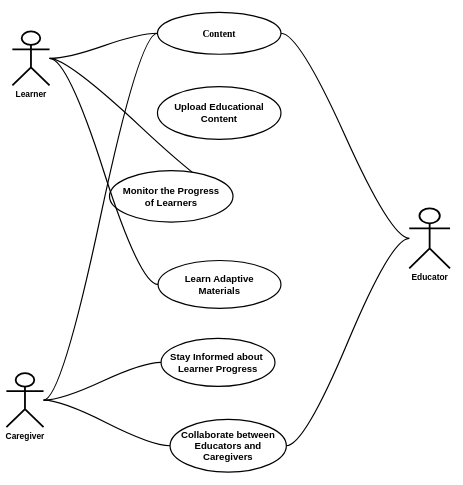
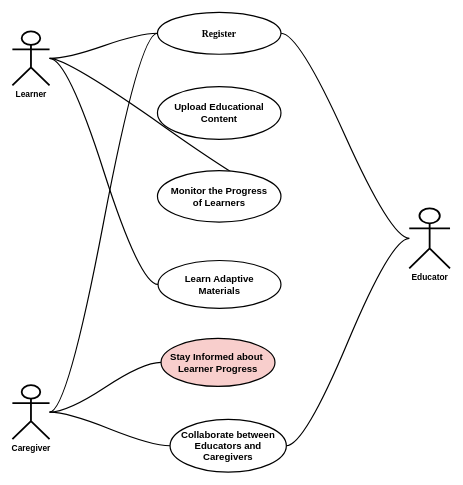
(219, 33) -> (219, 33)
(171, 197) -> (219, 197)
(218, 363) -> (218, 363)
(25, 401) -> (31, 413)
